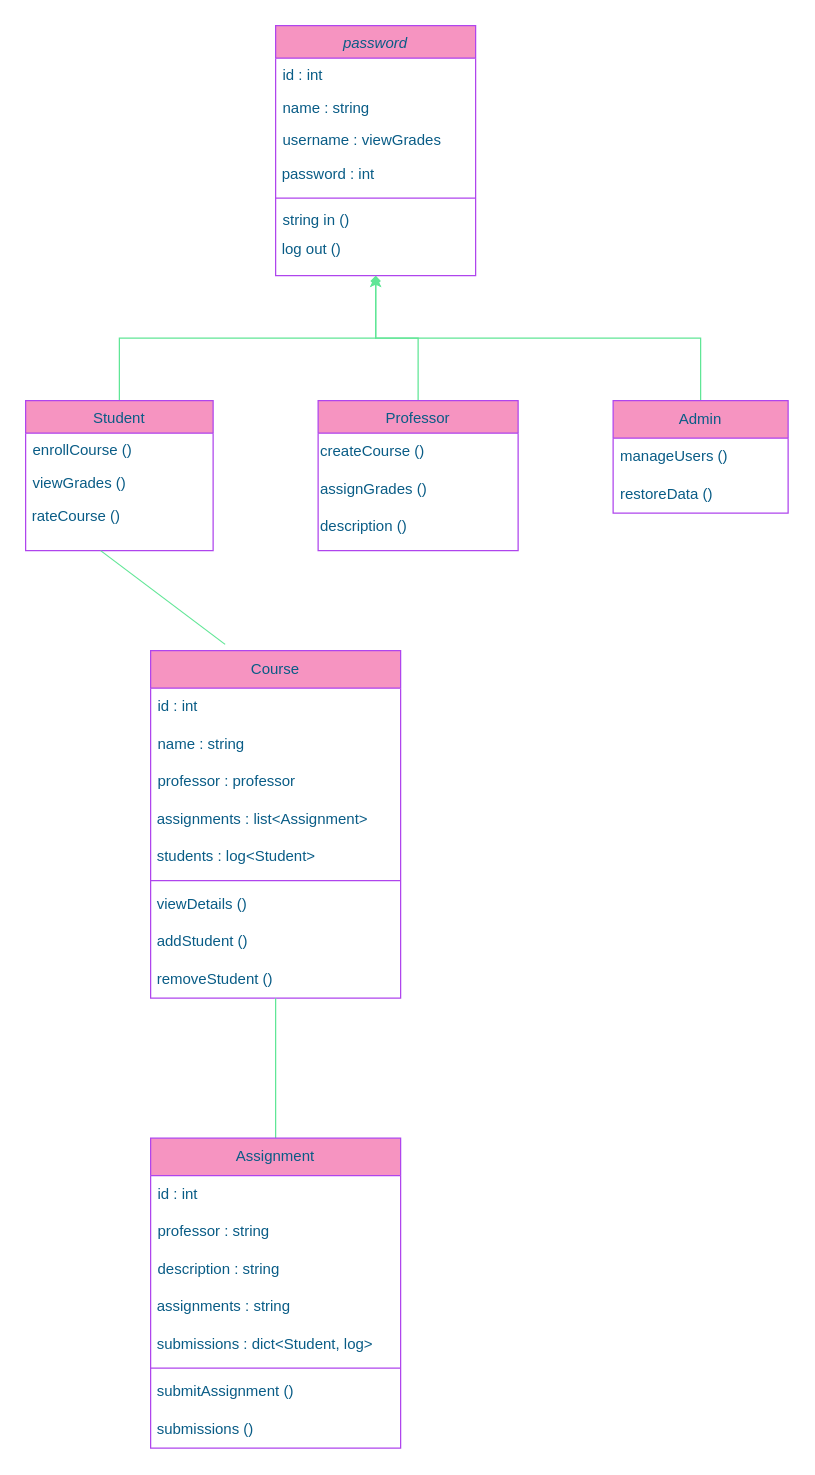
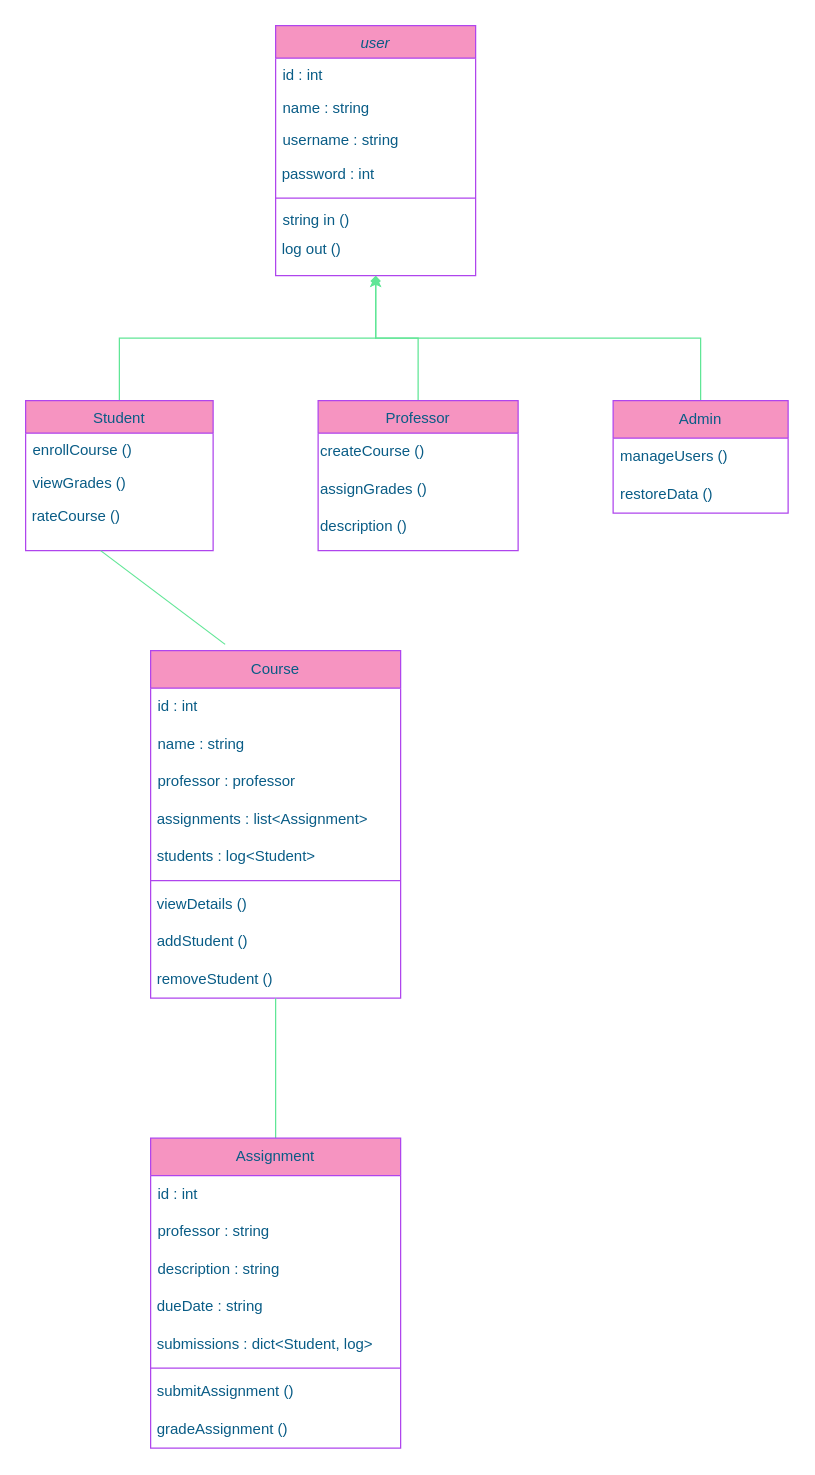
(375, 43) -> (375, 43)
(363, 140) -> (346, 140)
(227, 1307) -> (213, 1307)
(206, 1429) -> (225, 1429)
